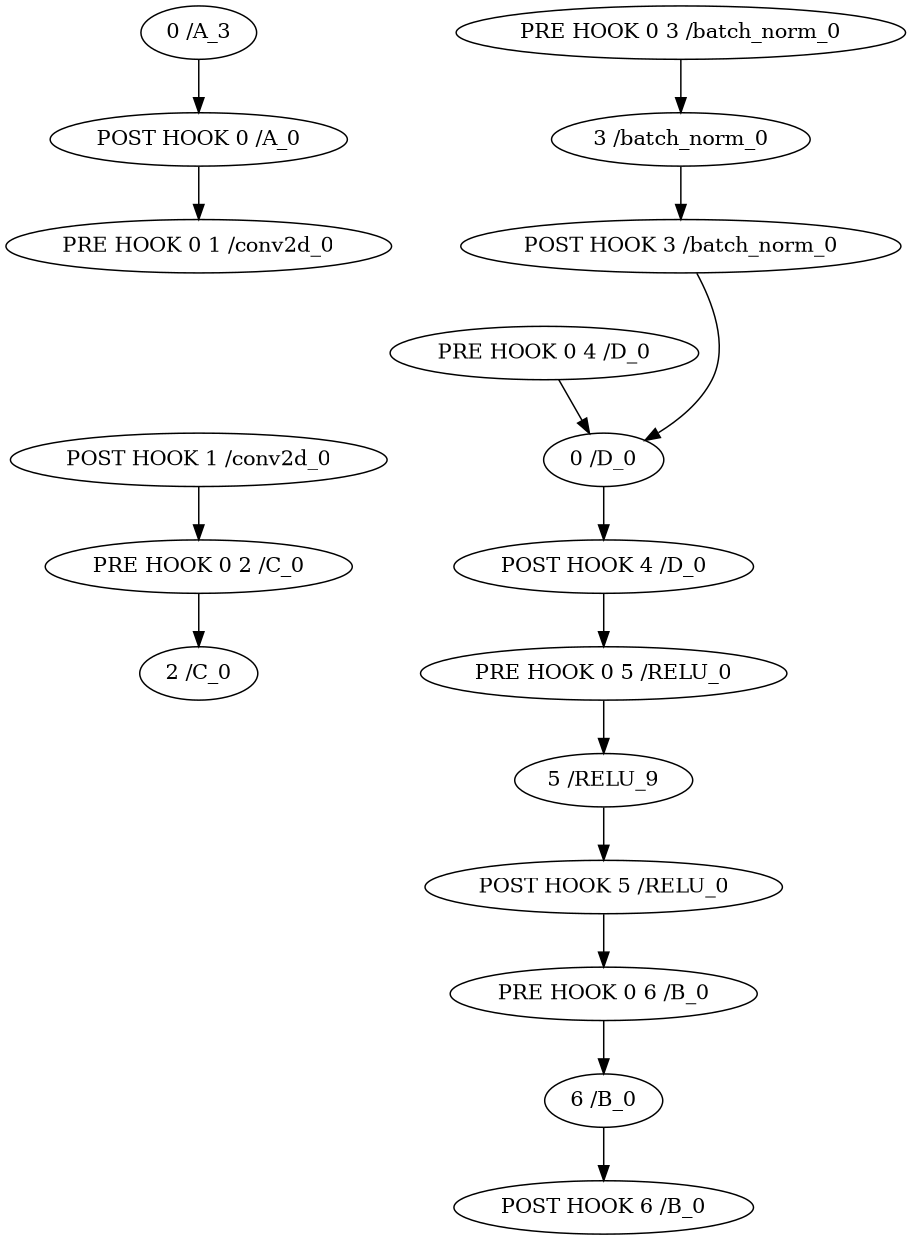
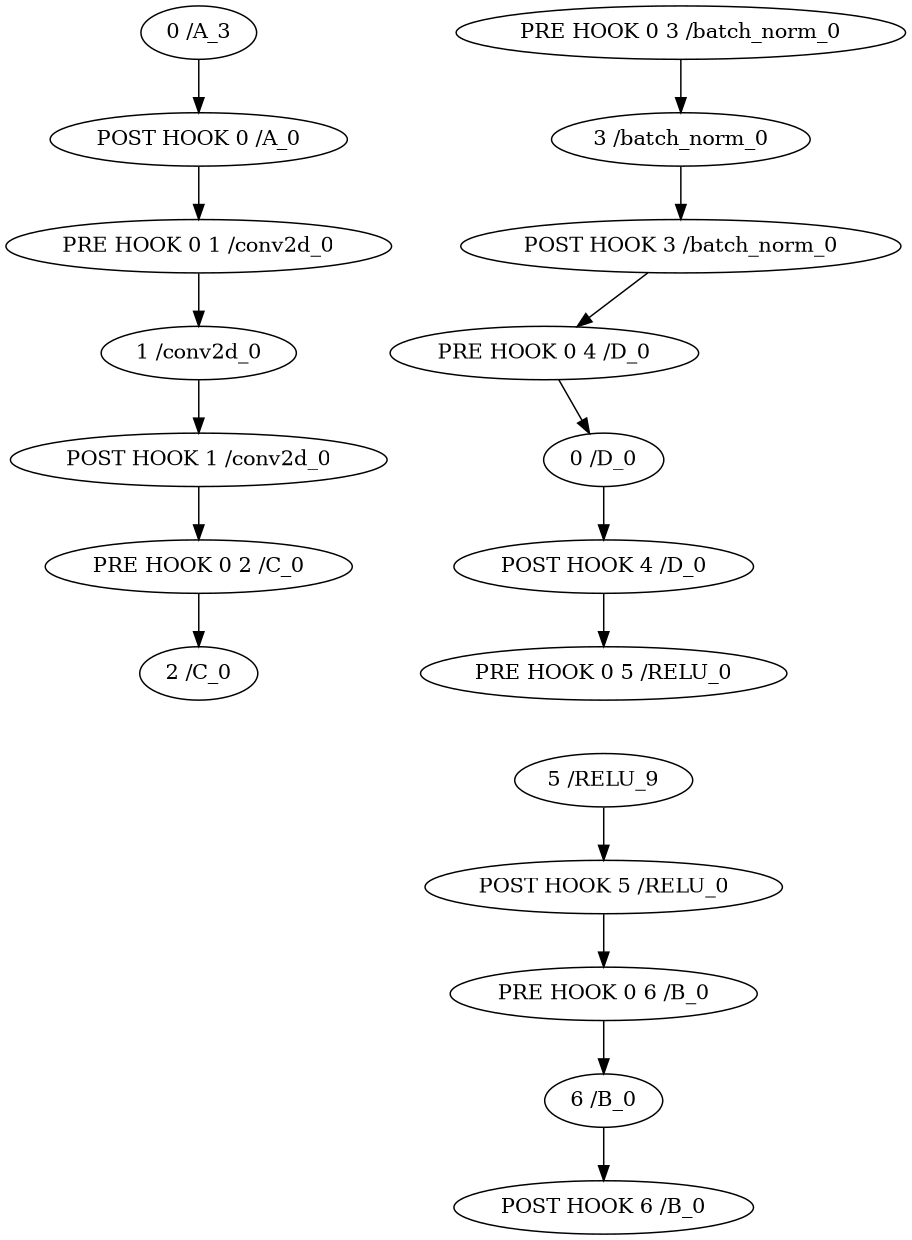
none -> (199, 353)
(718, 363) -> (619, 295)
(604, 720) -> none
